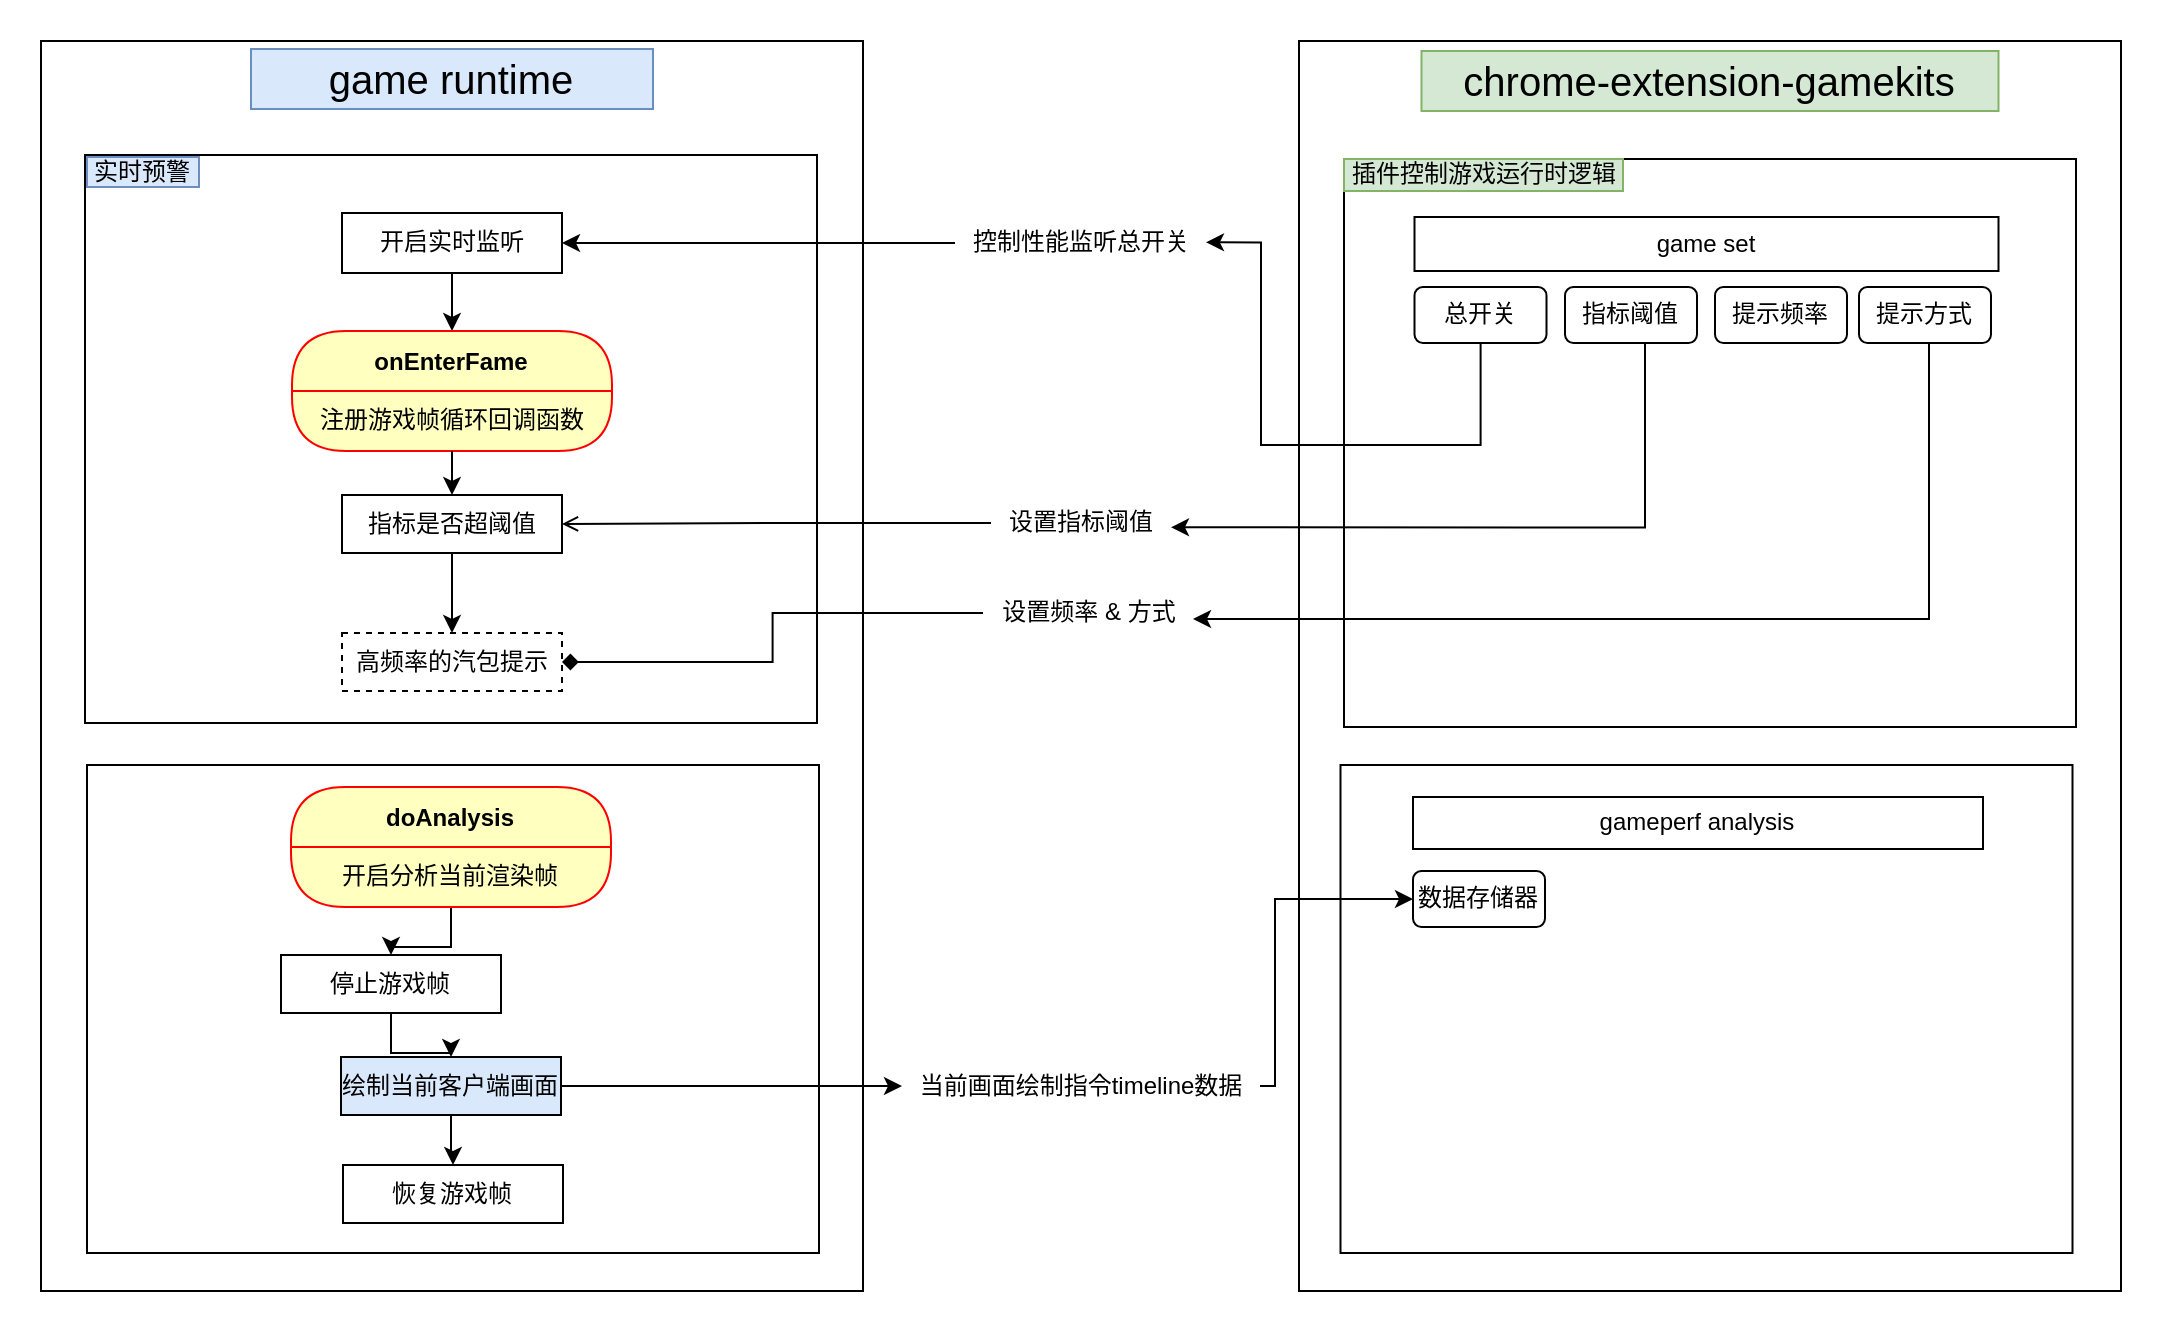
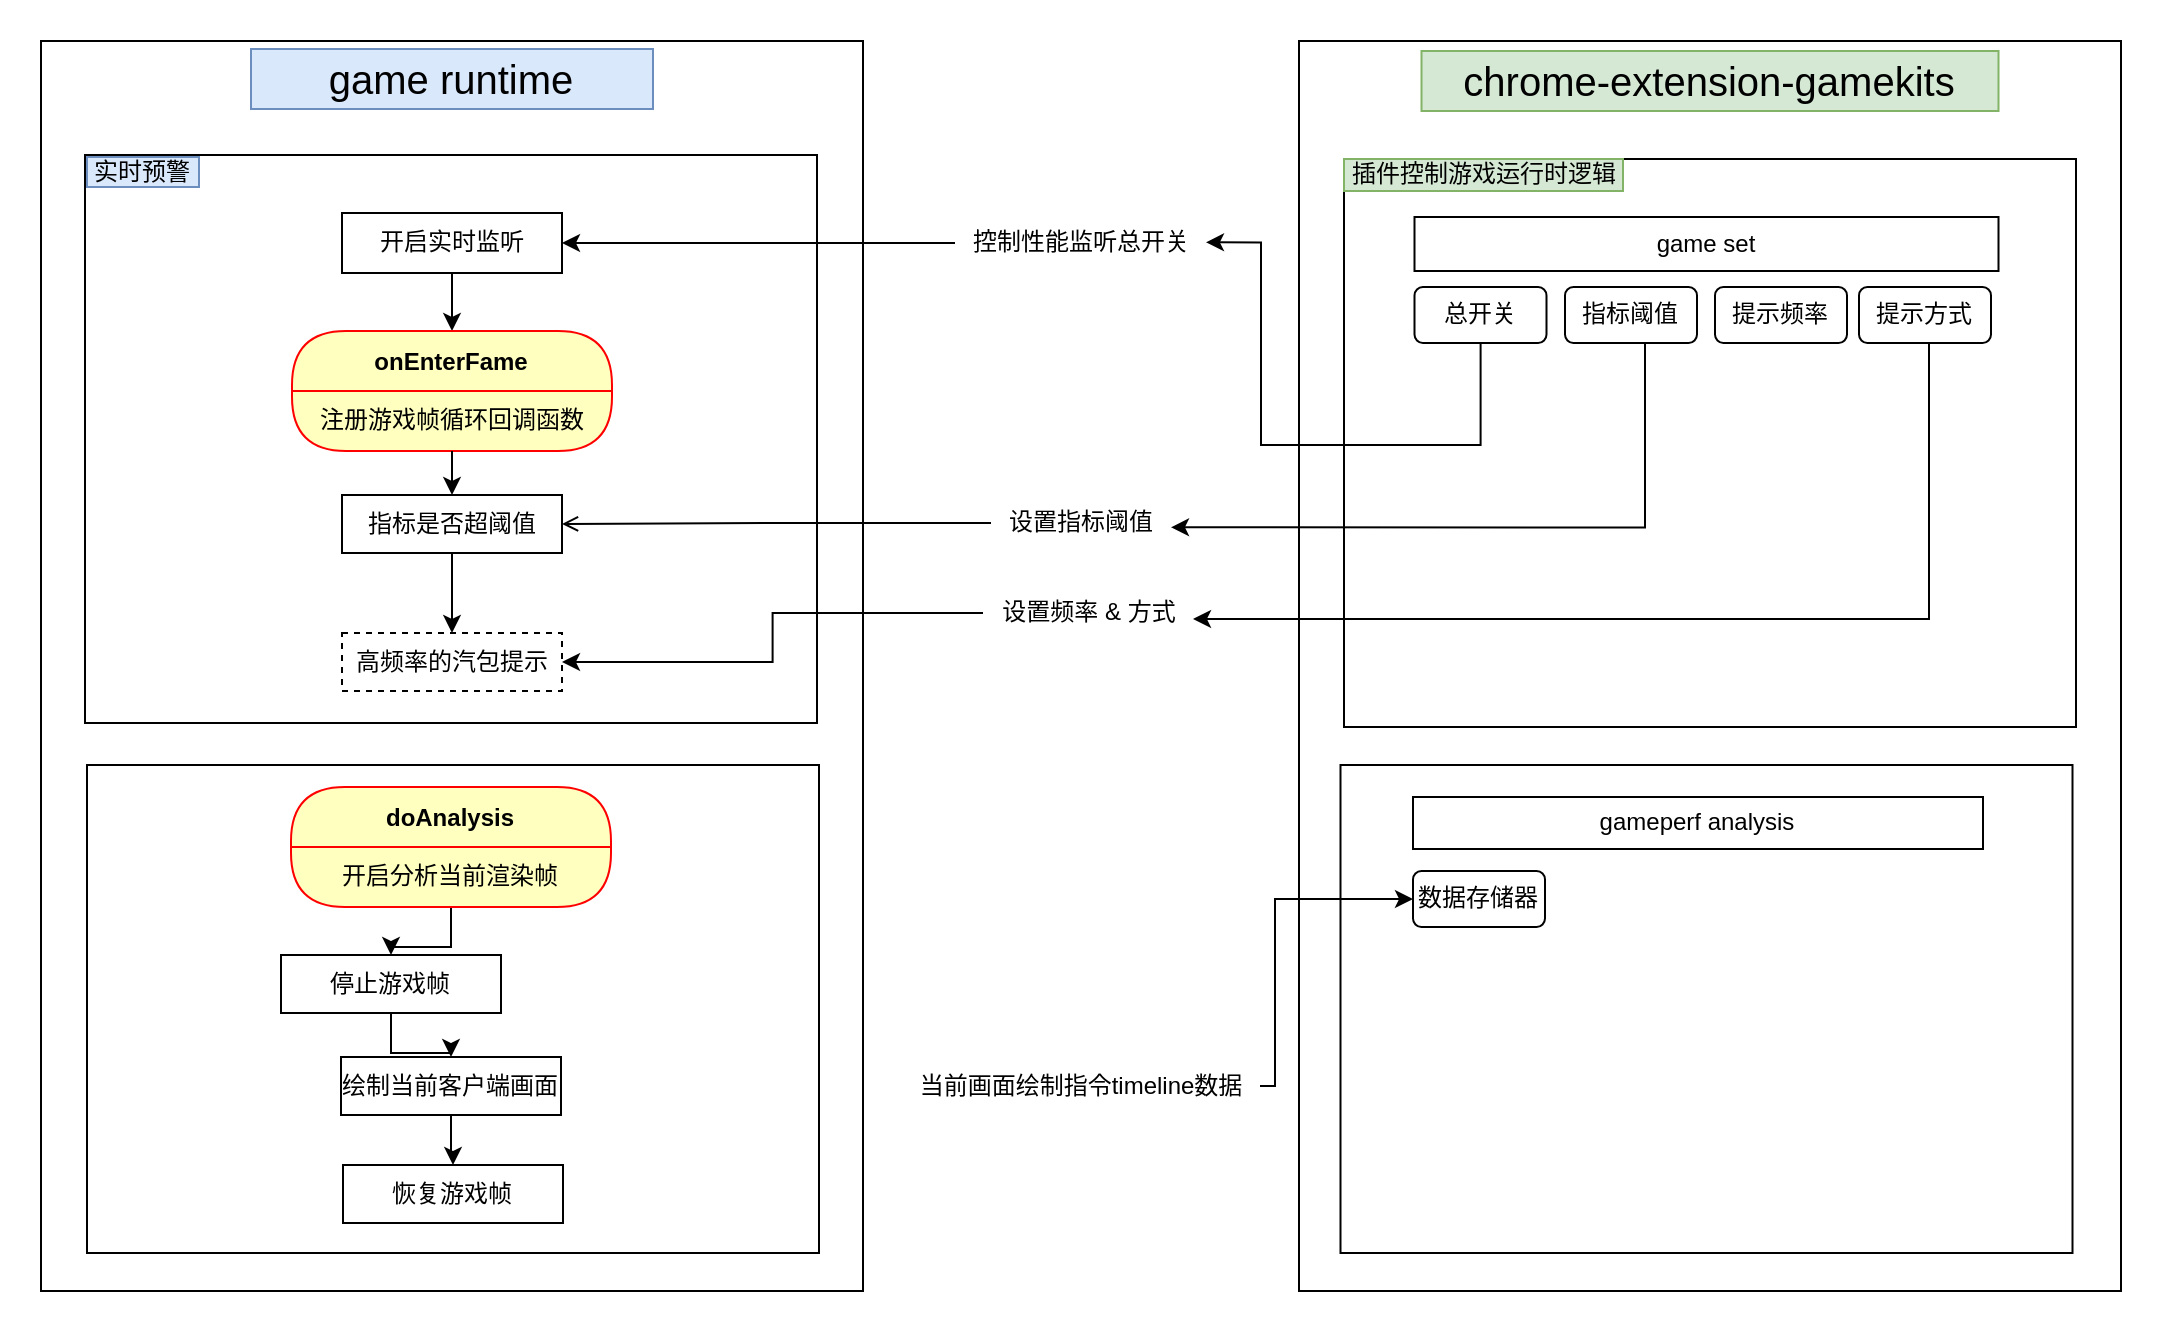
(578, 662) -> (577, 662)
(451, 1086) -> (451, 1086)
(725, 1086) -> none
